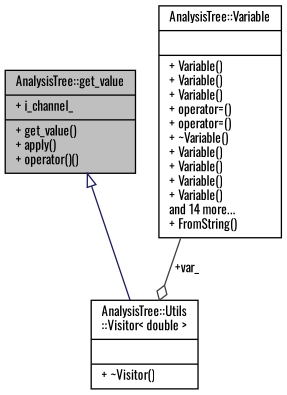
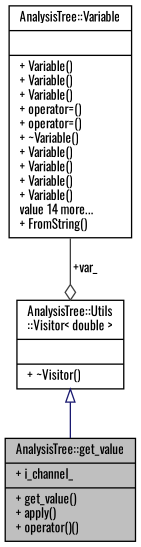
(203, 210) -> (57, 210)
(111, 243) -> (70, 420)
